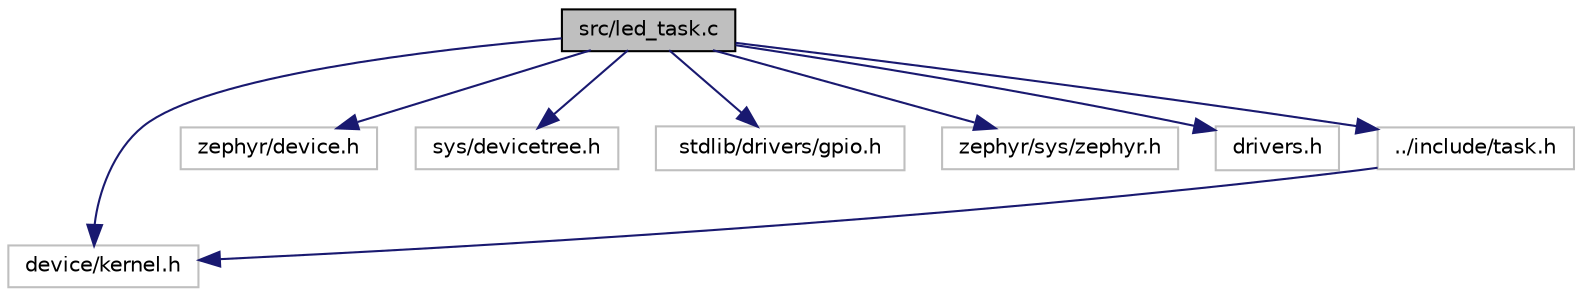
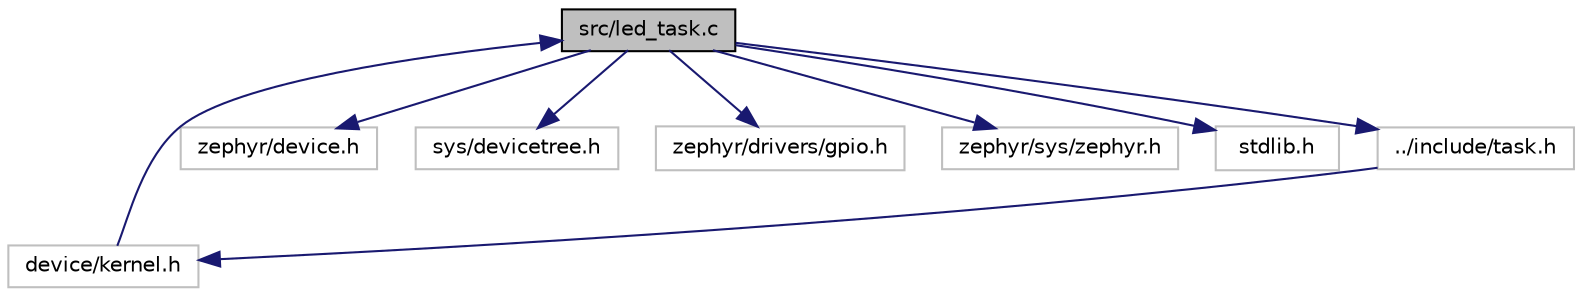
(293, 75) -> (289, 83)
(780, 148) -> (780, 148)
(1277, 148) -> (1277, 148)
